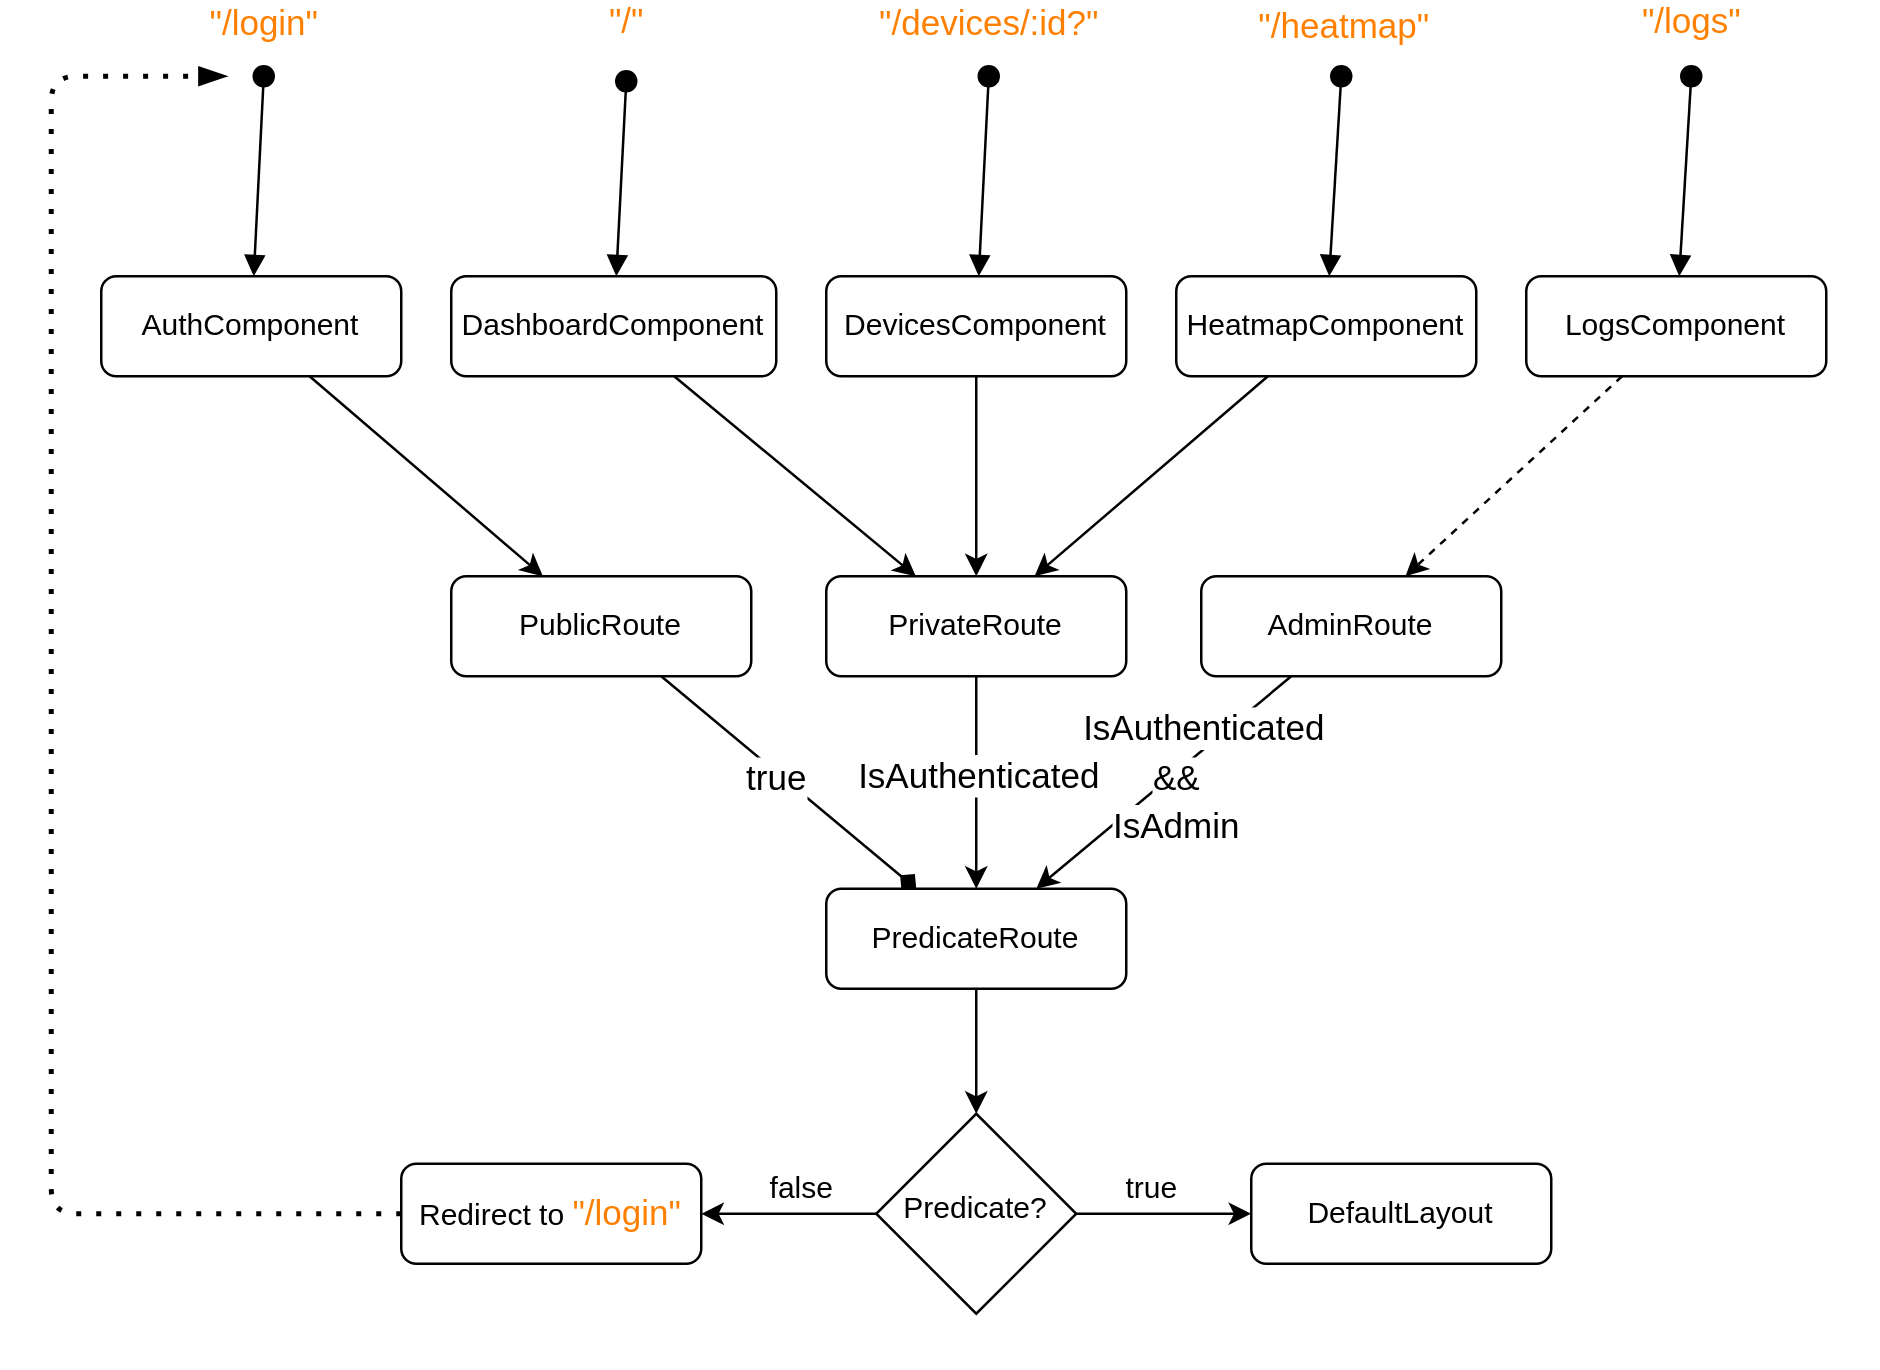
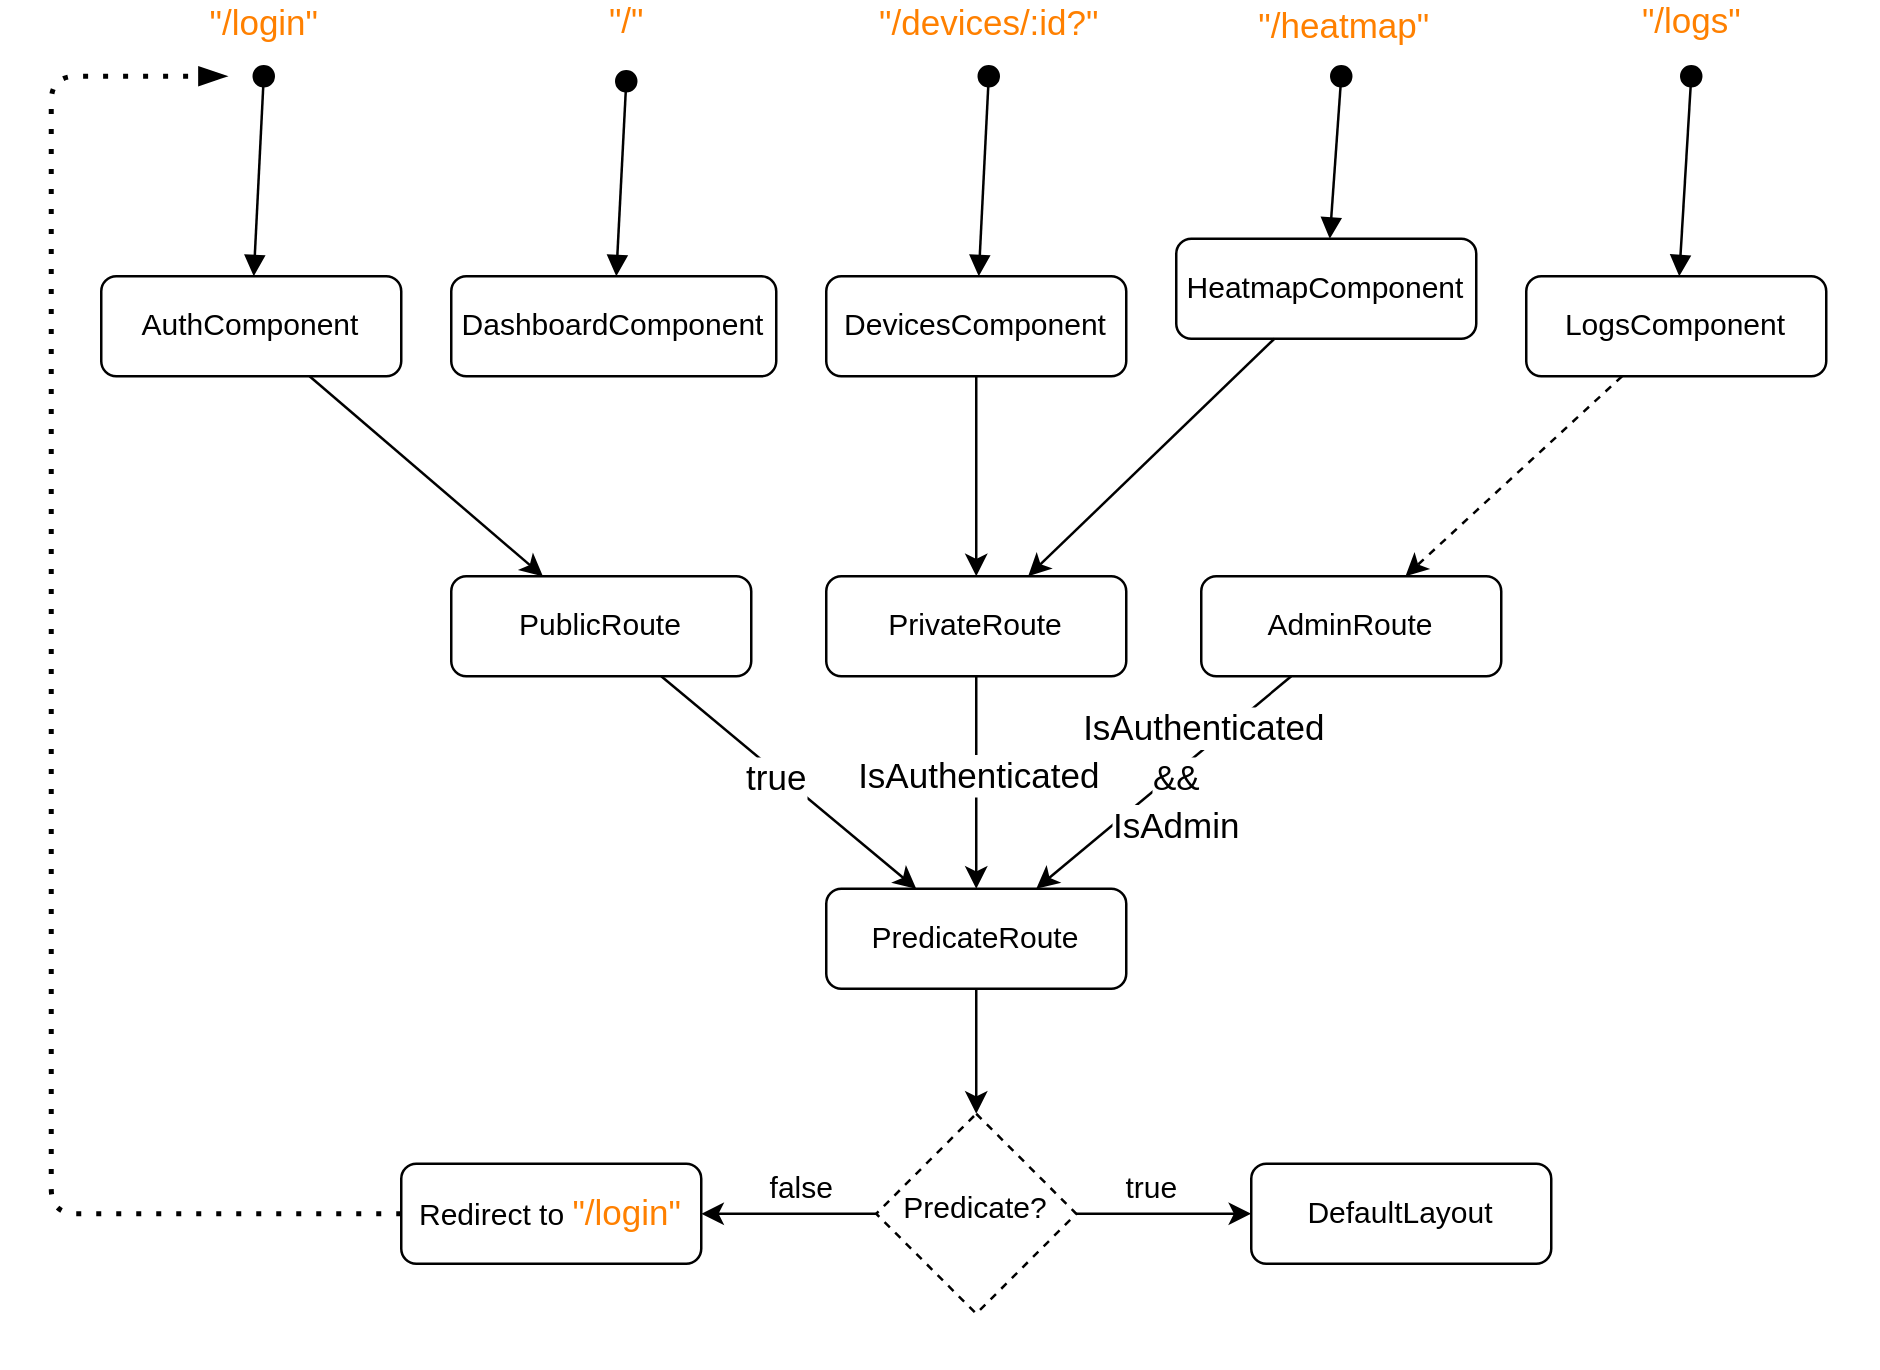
(1326, 326) -> (1326, 289)
(788, 471) -> none
(900, 875) -> (901, 876)
(976, 1214) -> (976, 1214)
